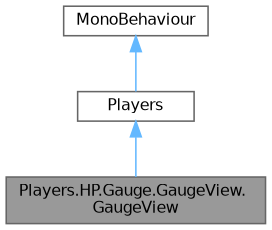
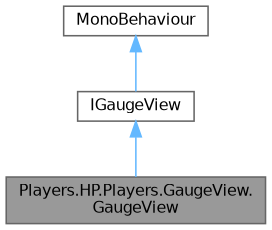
(136, 106) -> (136, 106)
(136, 200) -> (136, 200)
